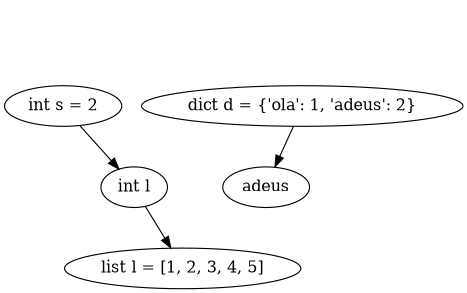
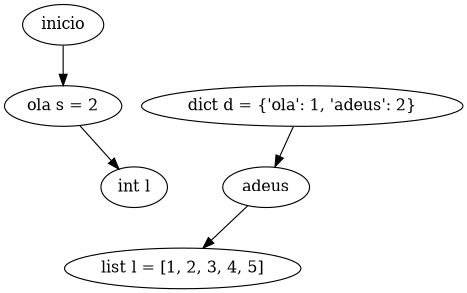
none -> (63, 25)
(63, 106) -> (63, 106)
(155, 222) -> (229, 223)
